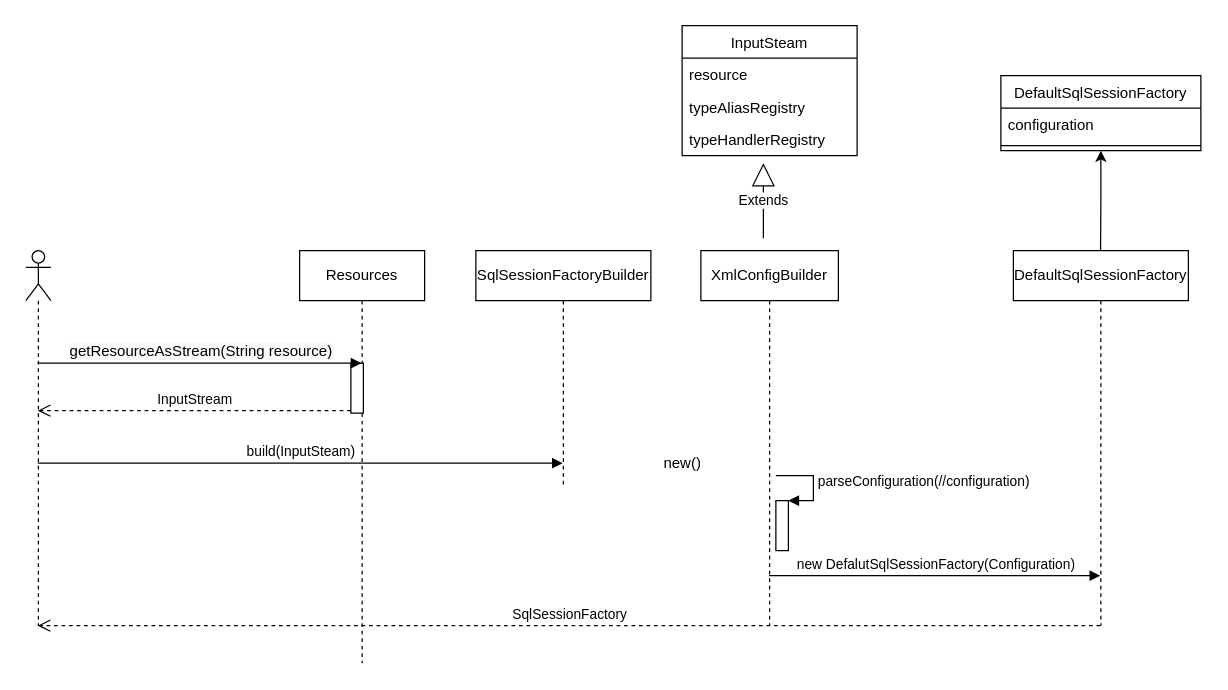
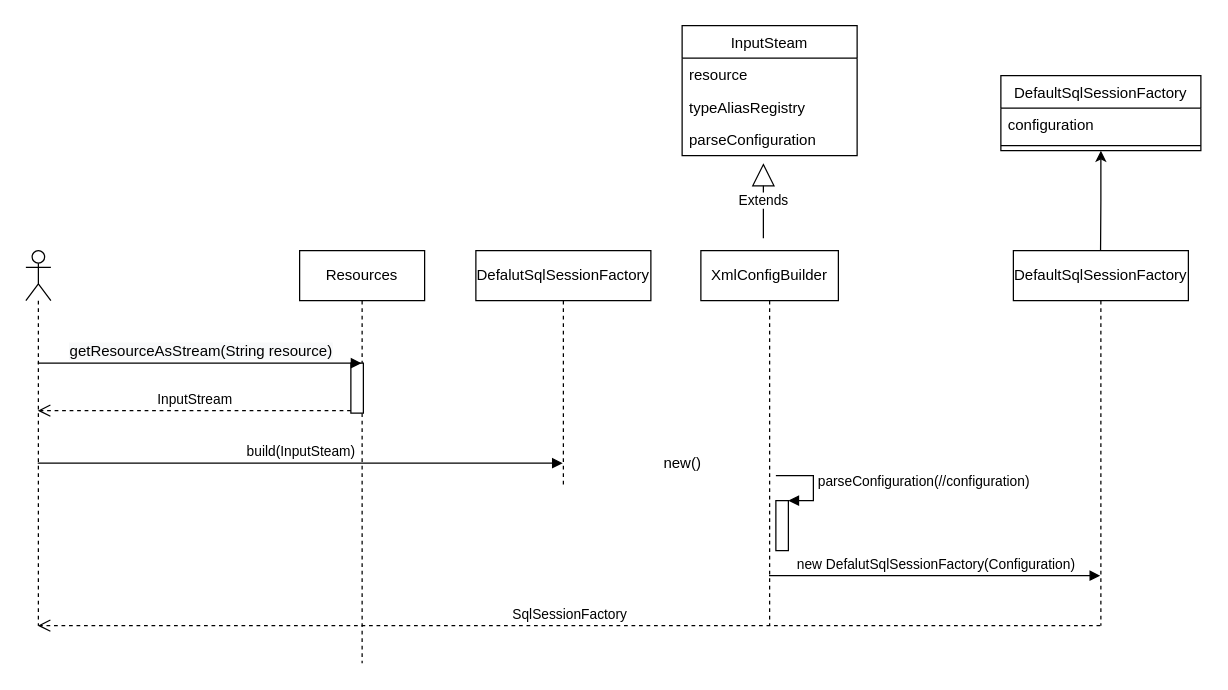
(765, 140) -> (760, 140)
(563, 276) -> (563, 276)
